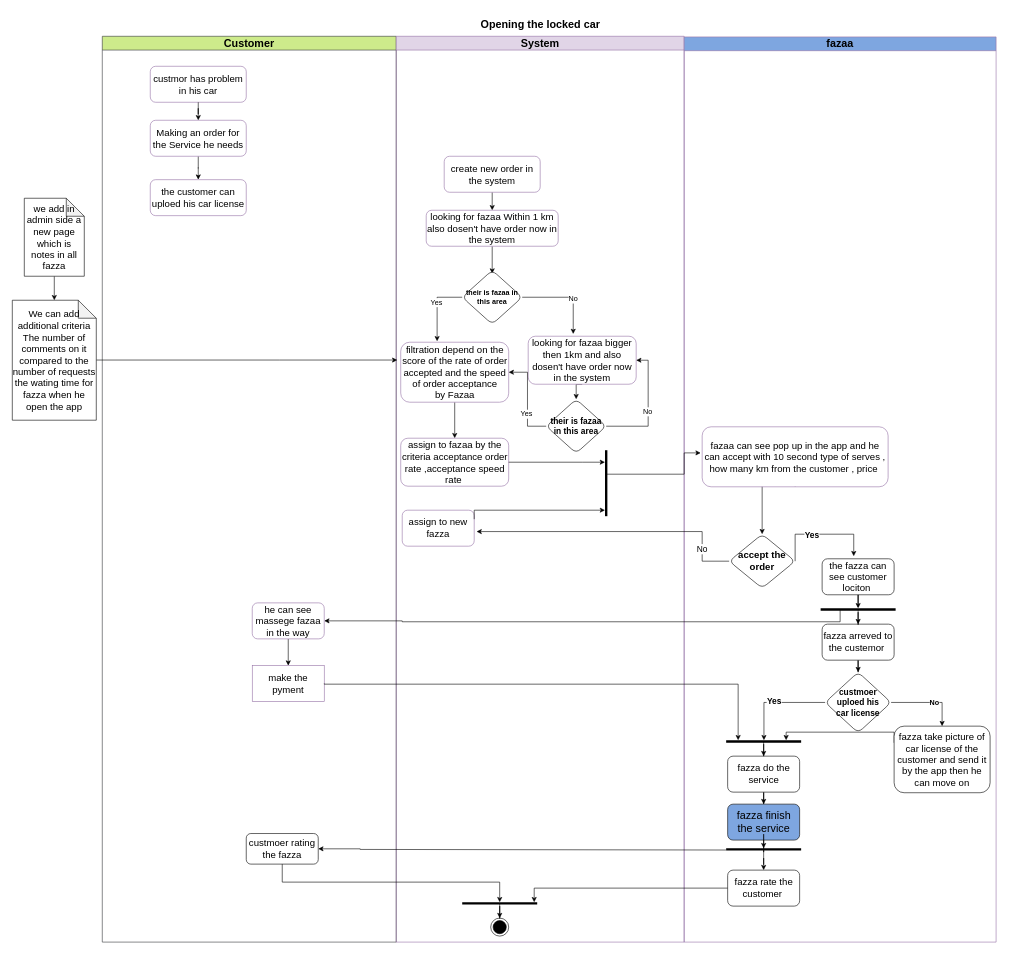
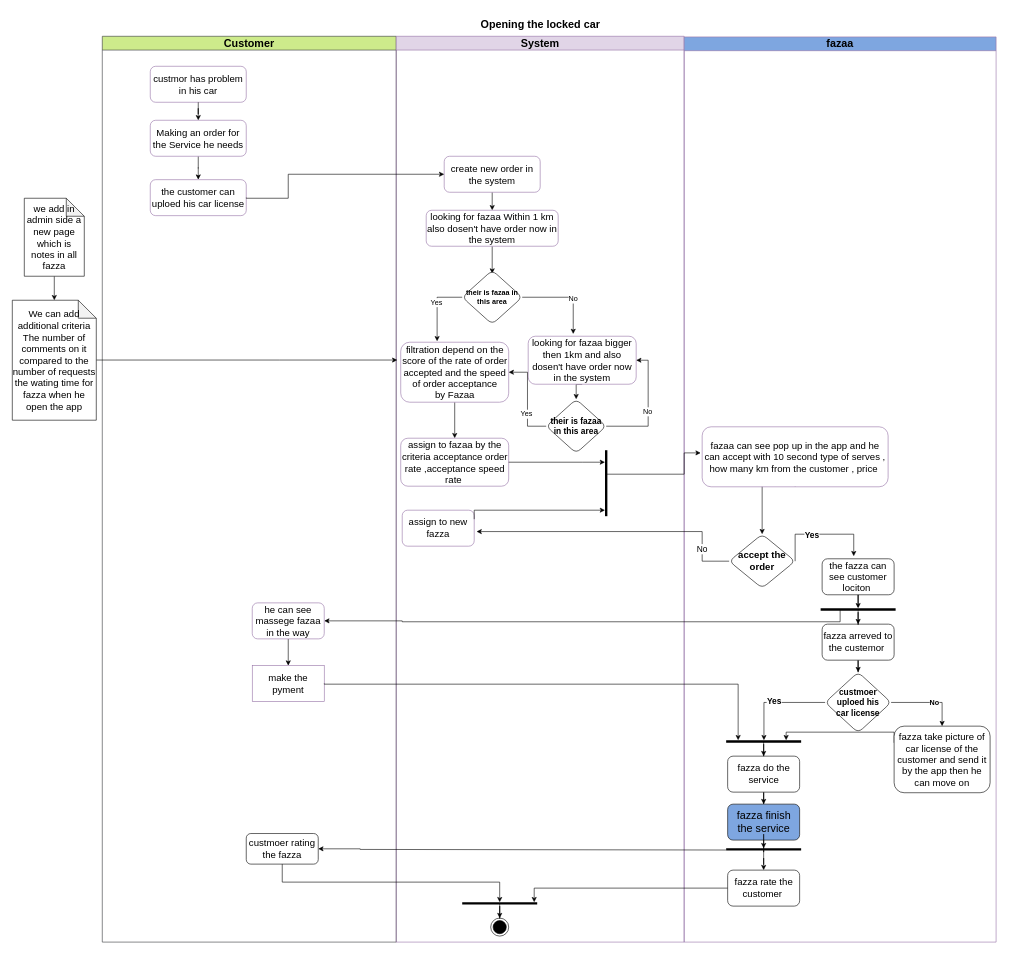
none -> (288, 174)
